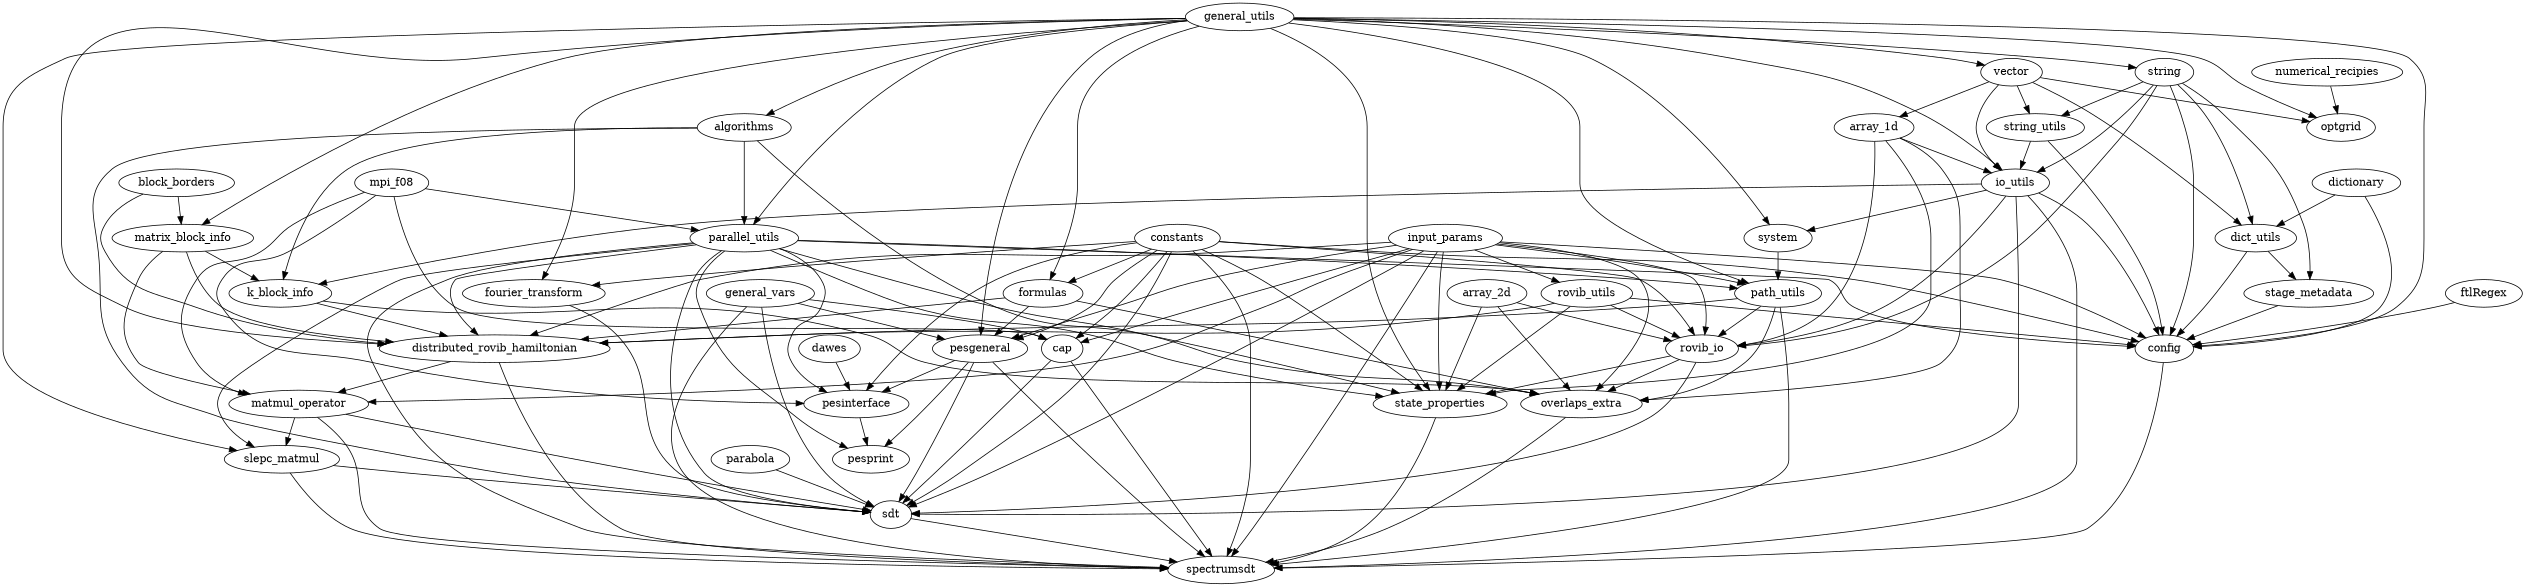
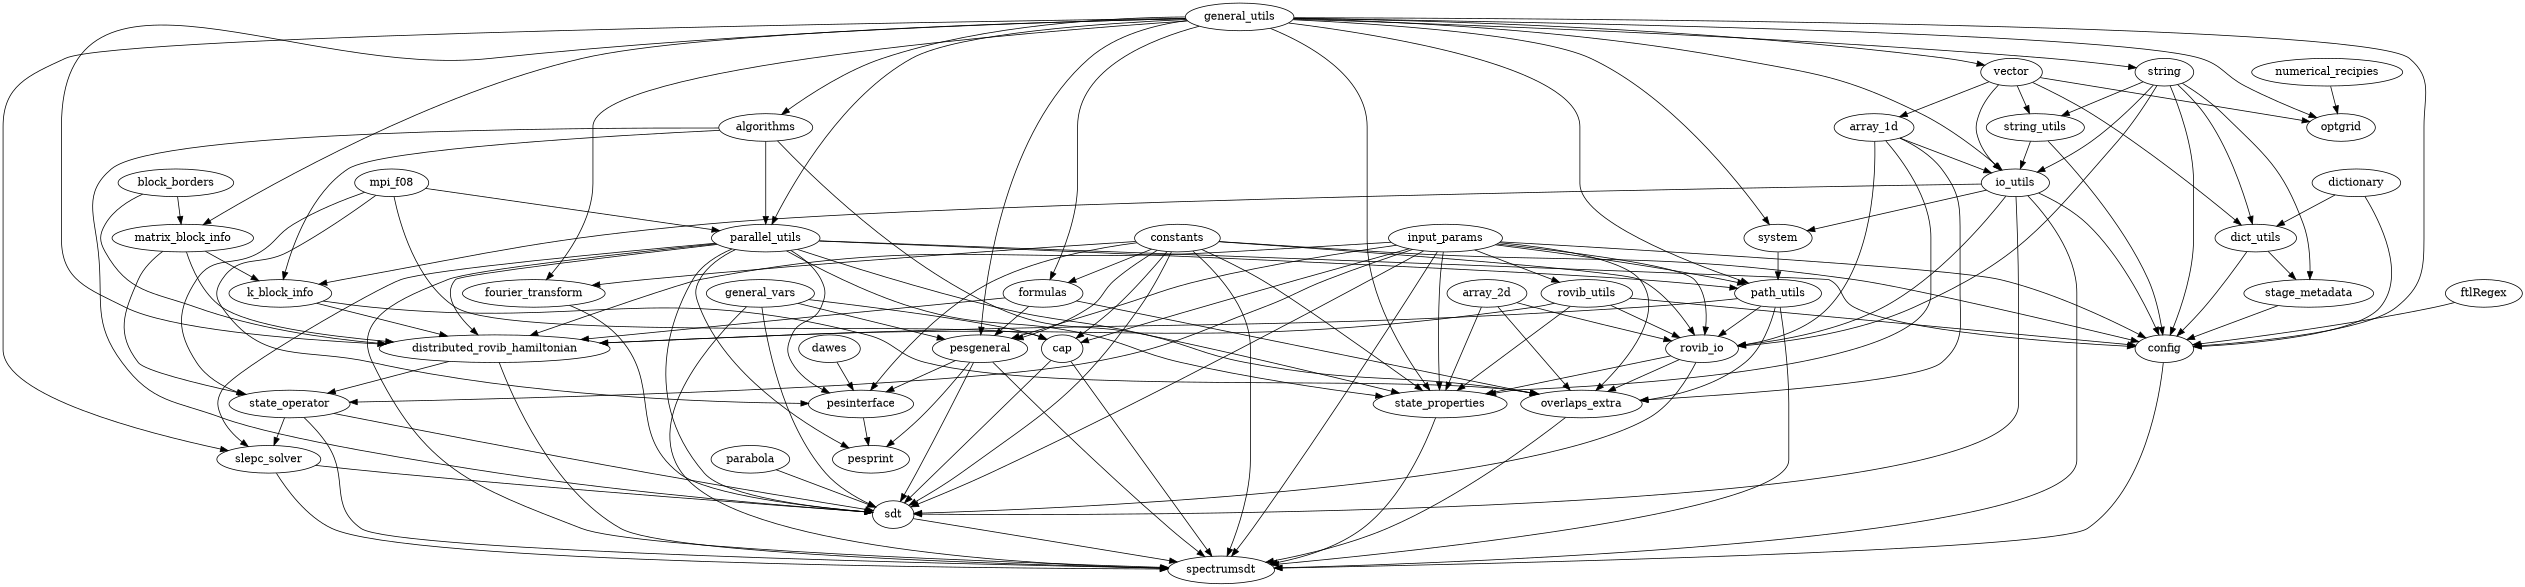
(299, 404) -> (290, 404)
(282, 459) -> (269, 459)
